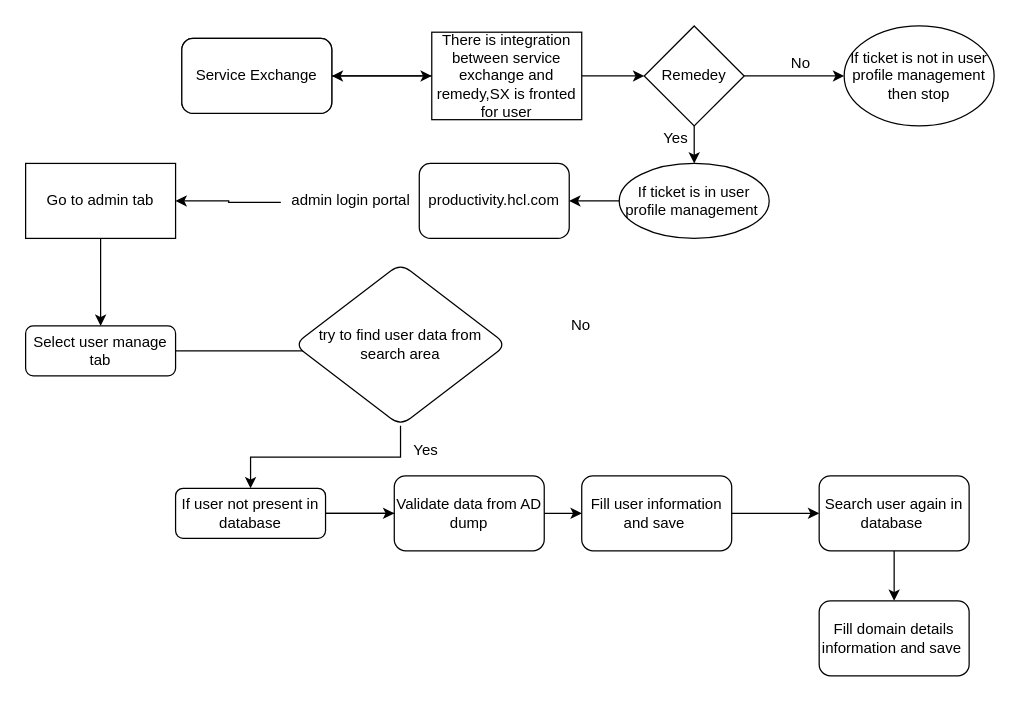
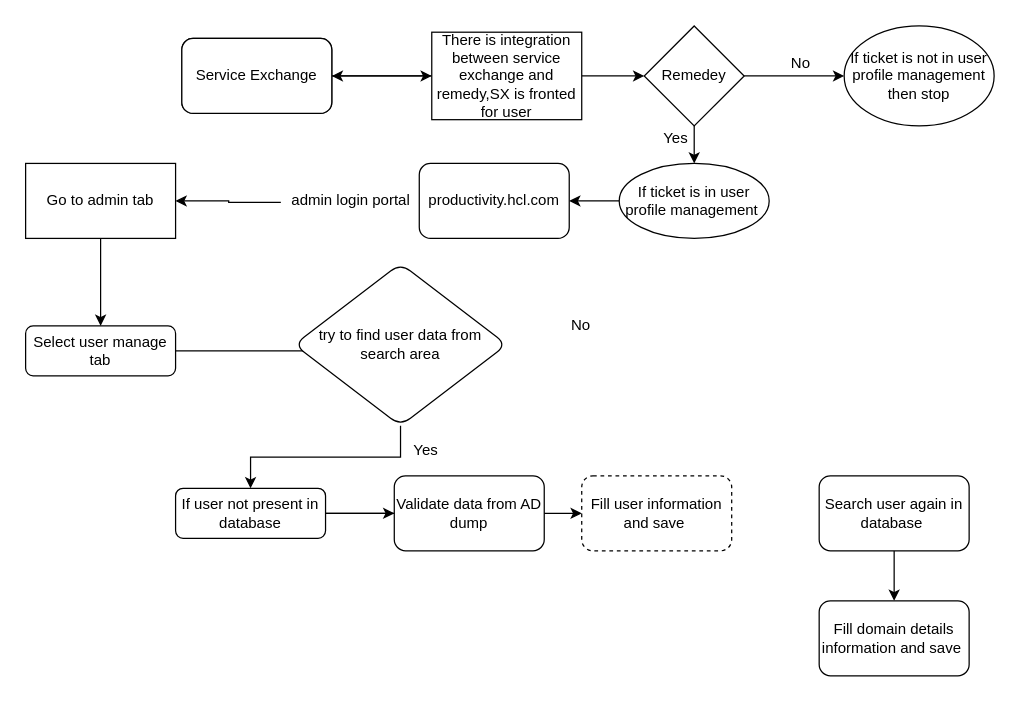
(657, 513) -> (657, 513)
(771, 513) -> none
